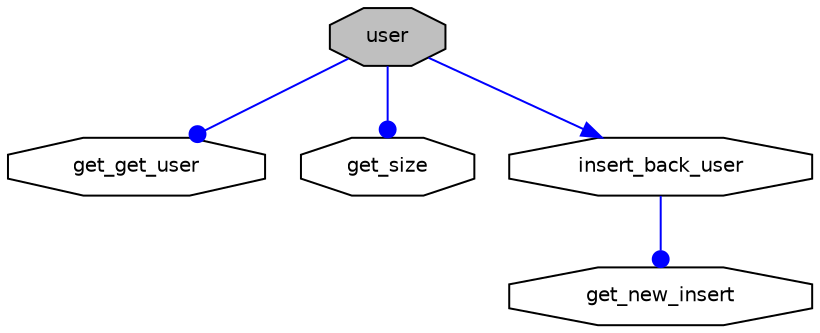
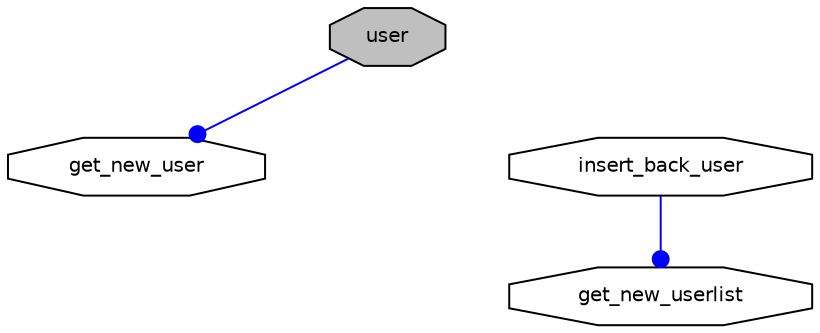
(506, 93) -> none
(137, 167) -> (137, 167)
(388, 167) -> none
(661, 296) -> (661, 296)
